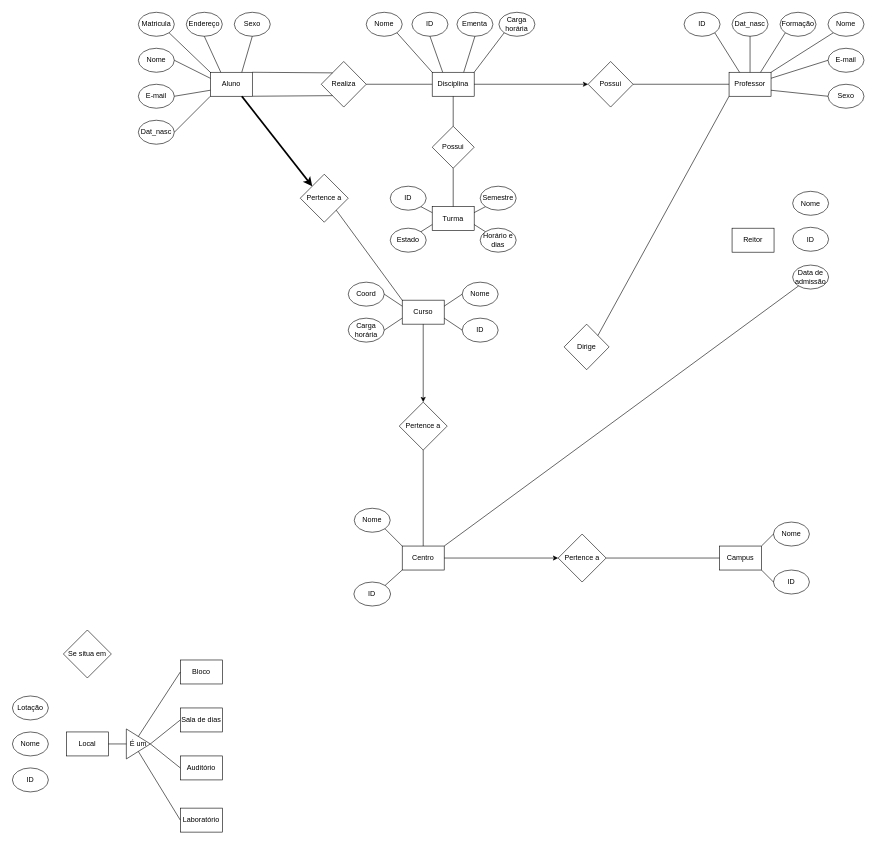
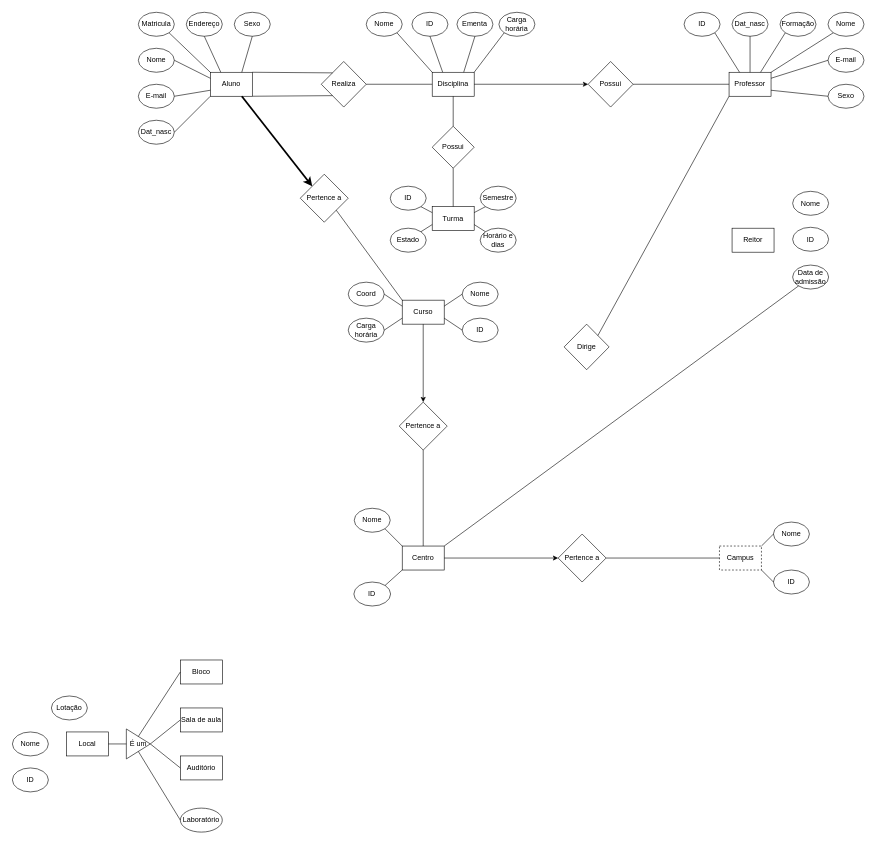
(741, 558) -> (741, 558)
(87, 654) -> none
(30, 708) -> (69, 708)
(201, 720) -> (201, 720)
(201, 821) -> (201, 821)
